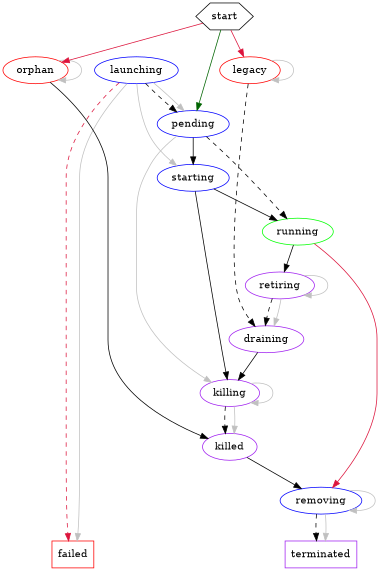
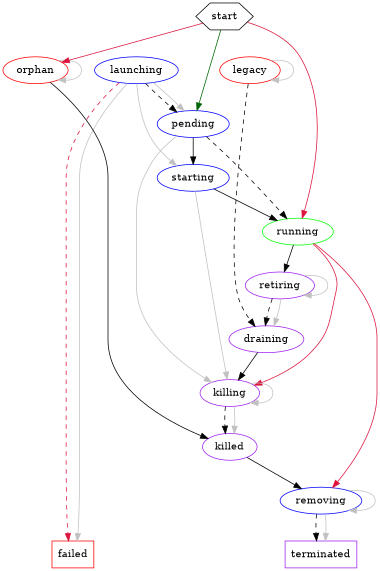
(236, 40) -> (315, 101)
(210, 282) -> (210, 282)
none -> (328, 326)
